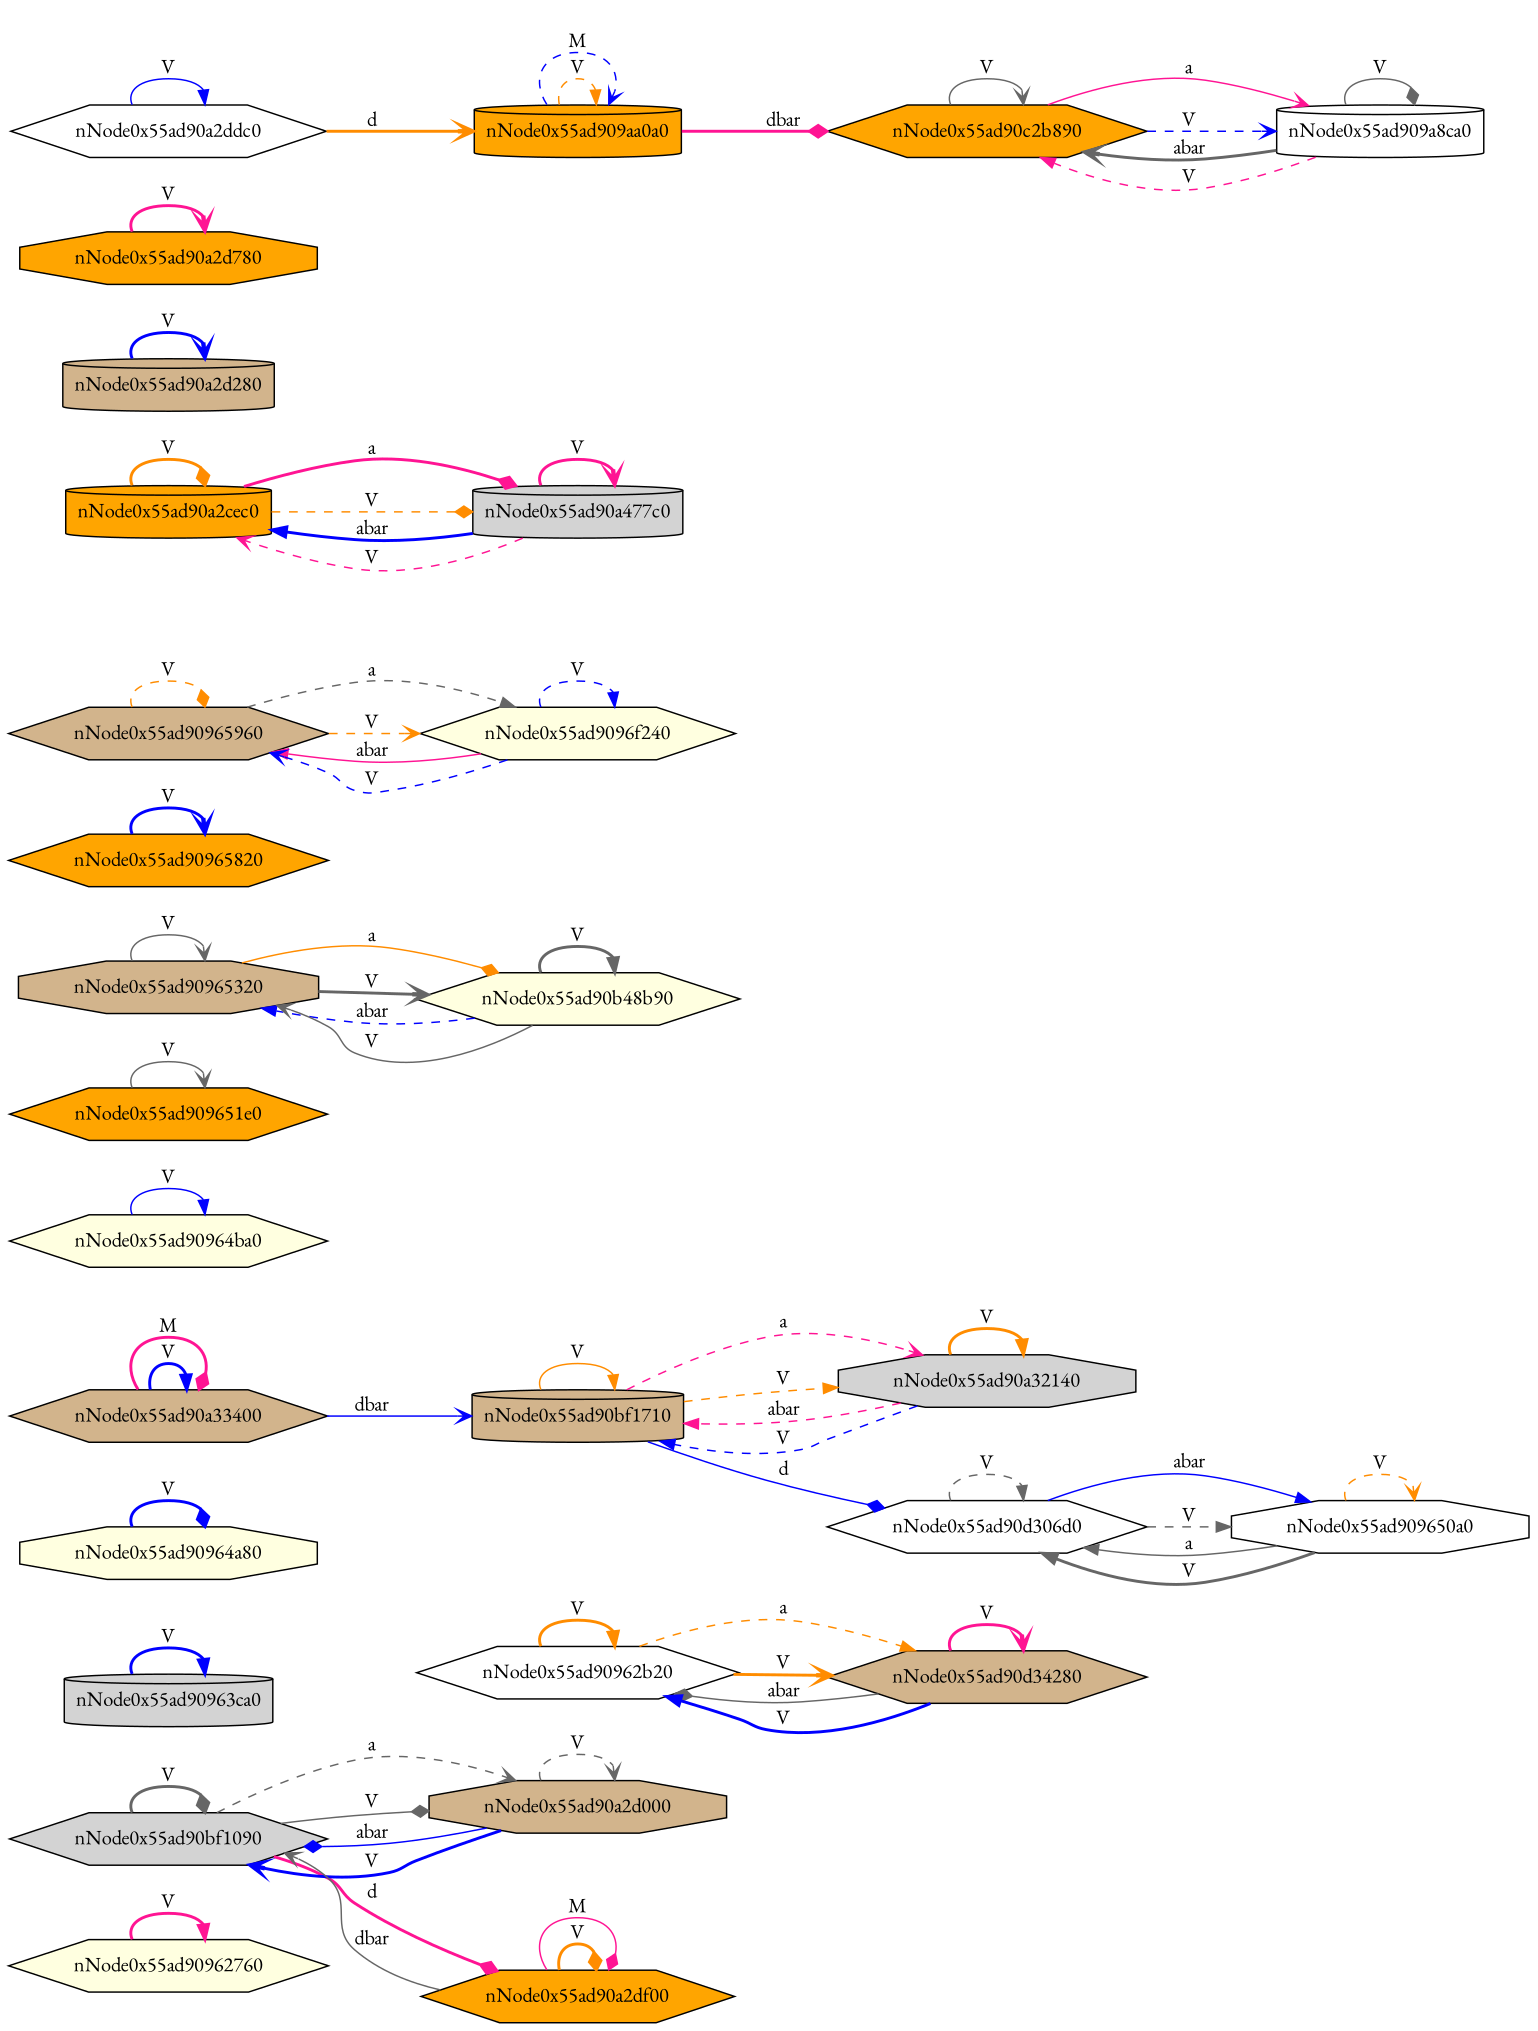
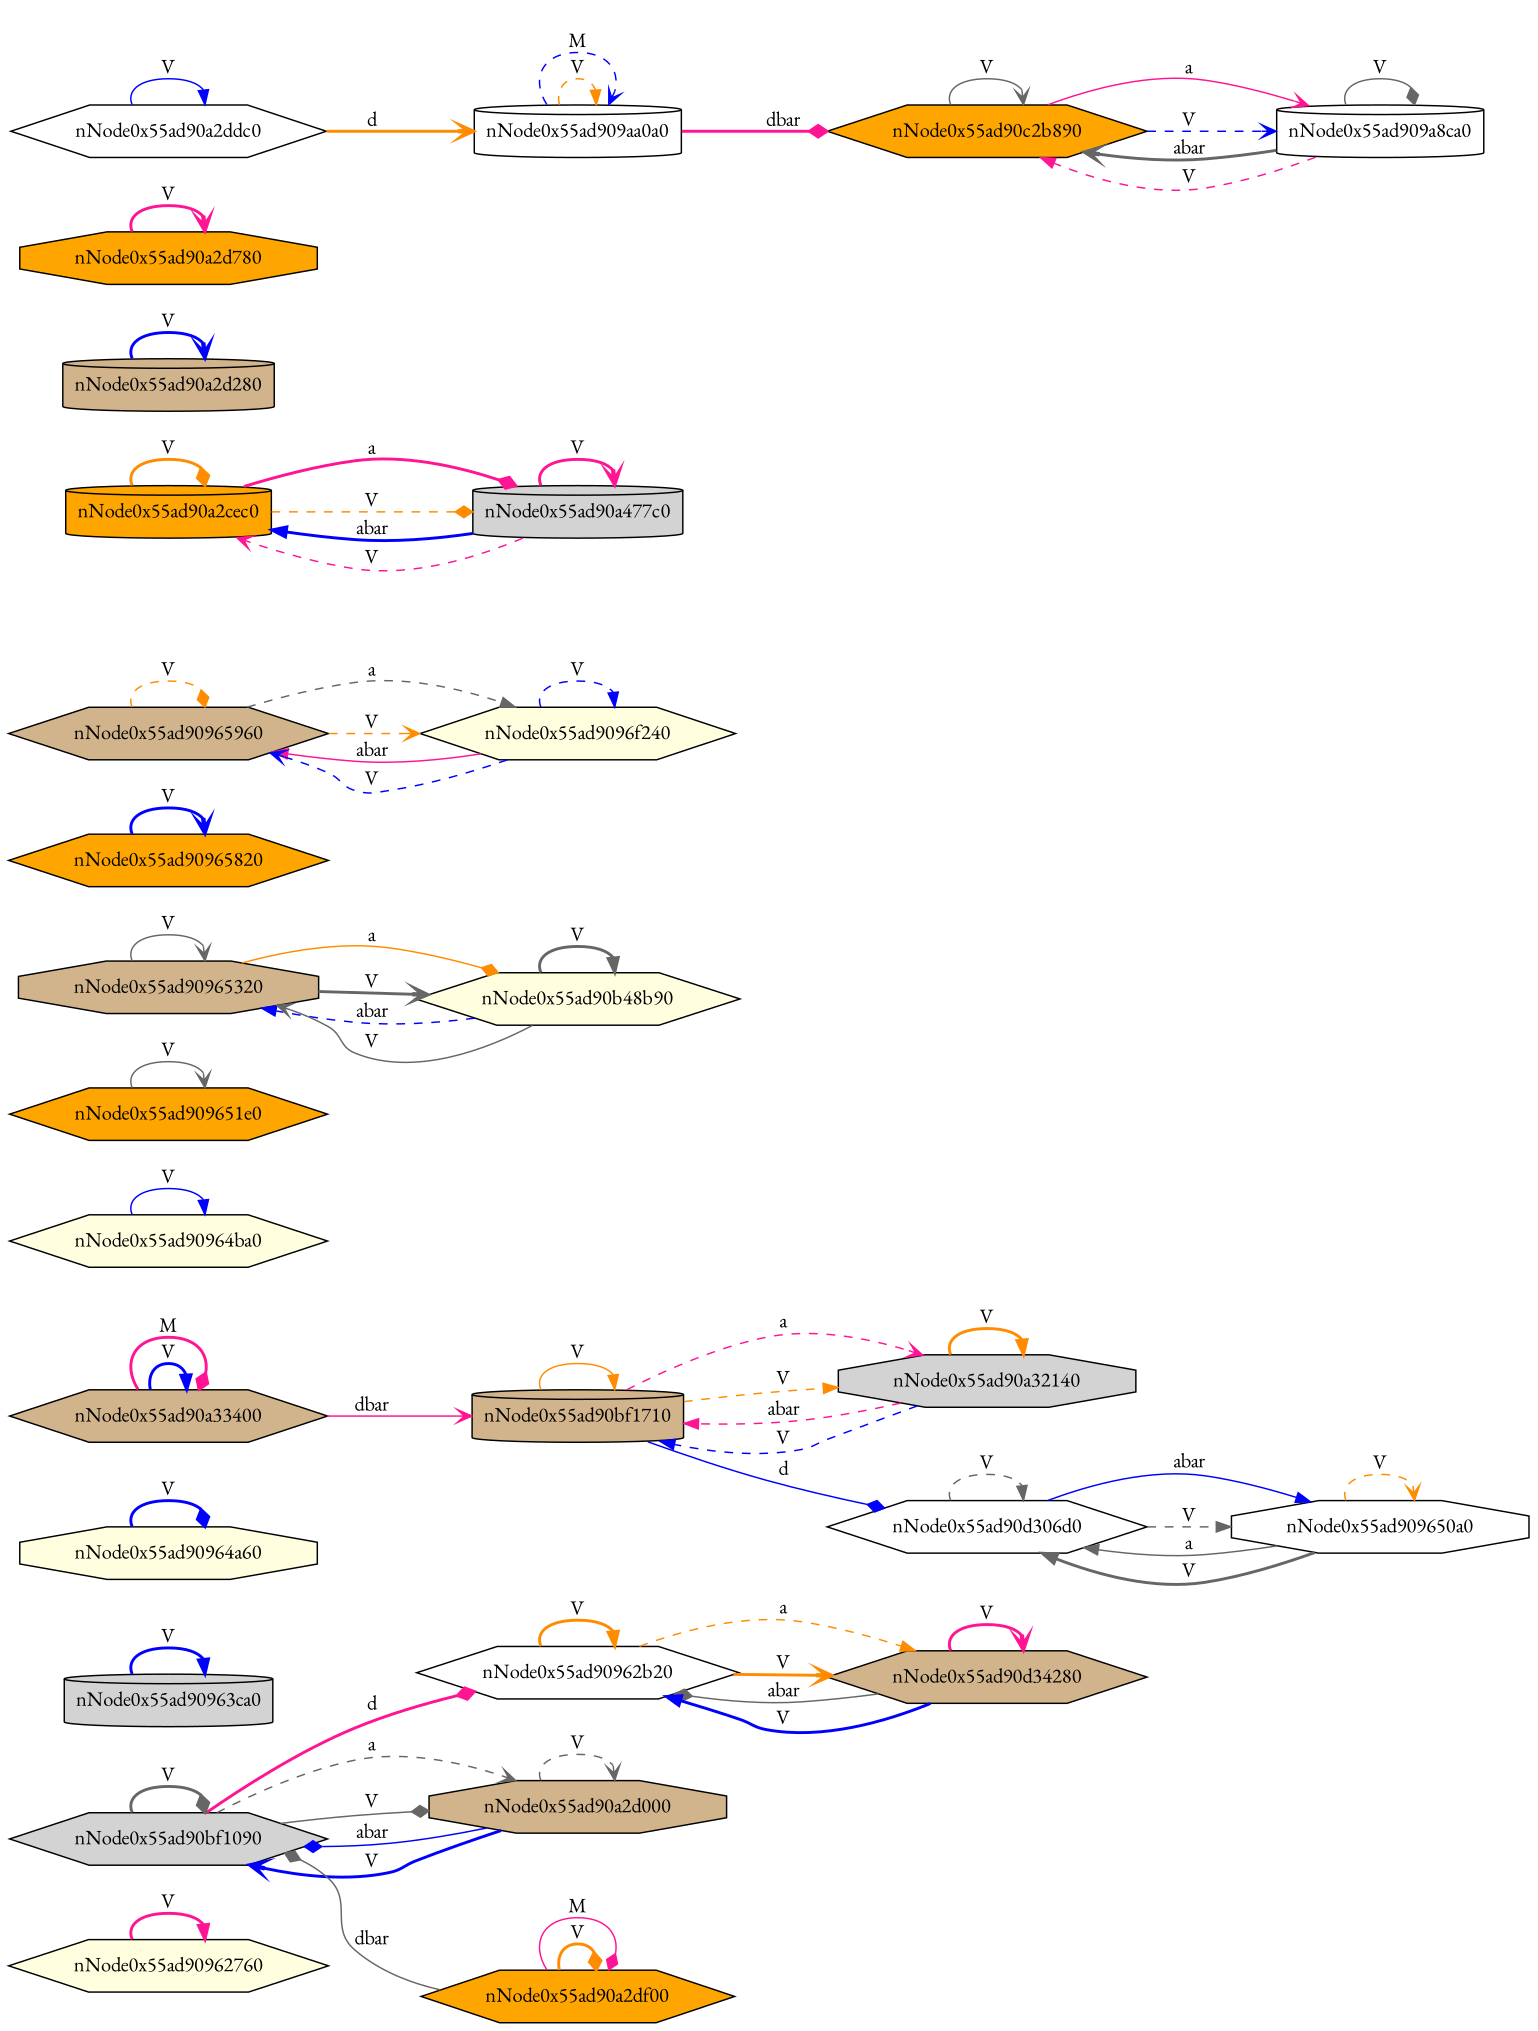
(578, 131) -> (578, 131)
(392, 1416) -> (392, 1416)
(169, 1553) -> (169, 1553)
(374, 1915) -> (326, 1741)
(348, 1943) -> (348, 1943)
